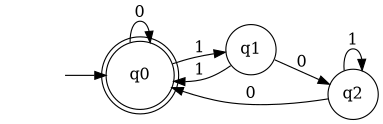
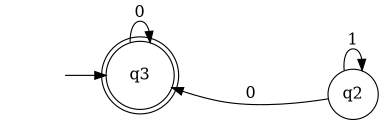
(251, 50) -> none
(140, 75) -> (140, 75)
